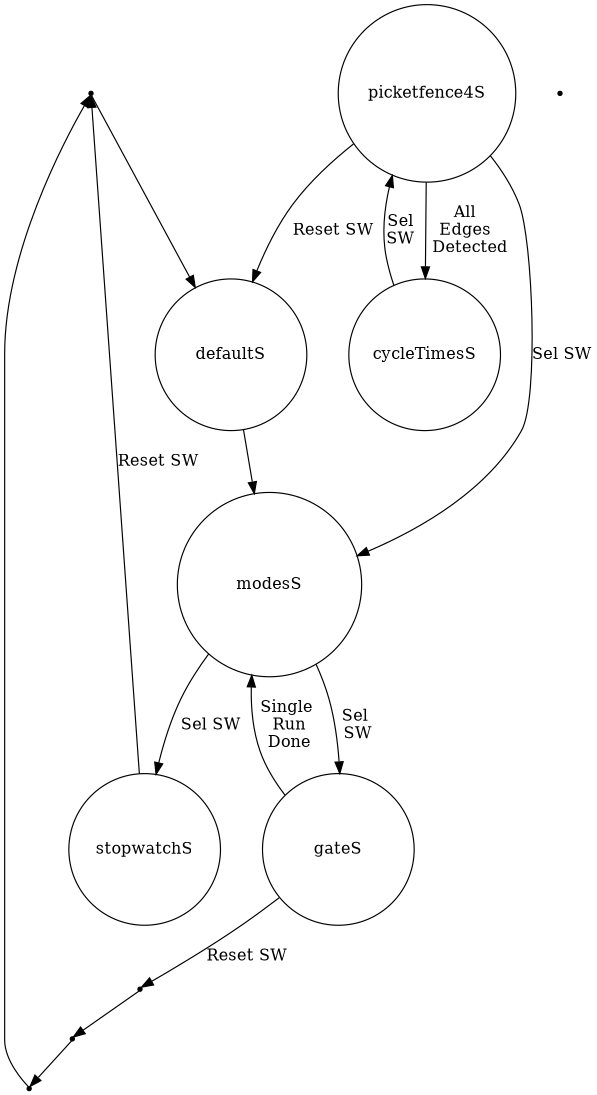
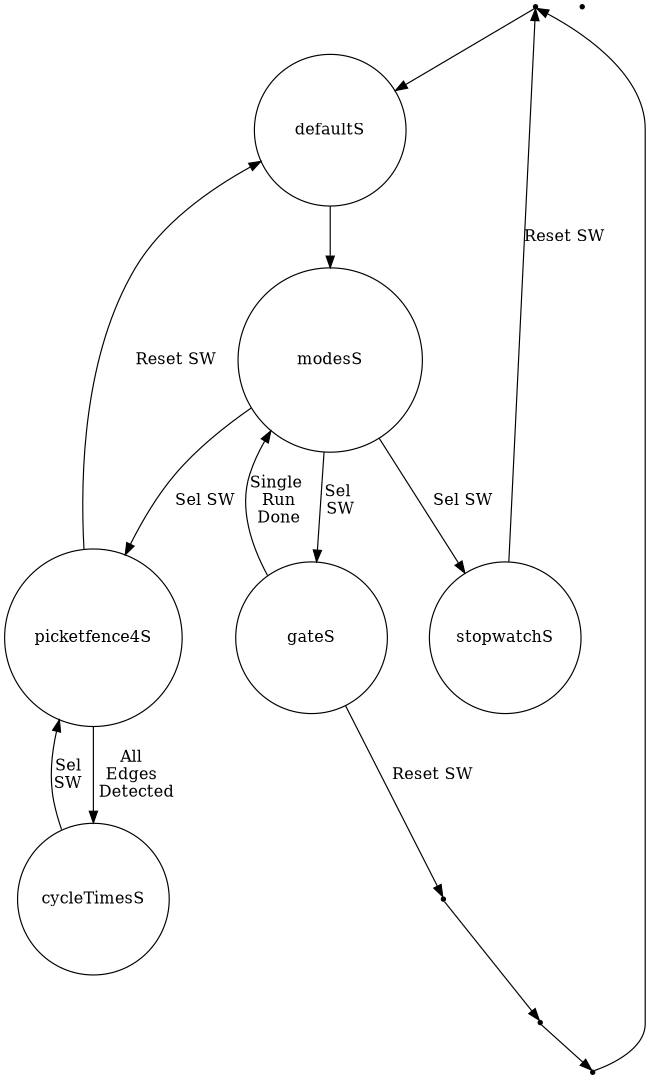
(530, 388) -> (181, 468)
